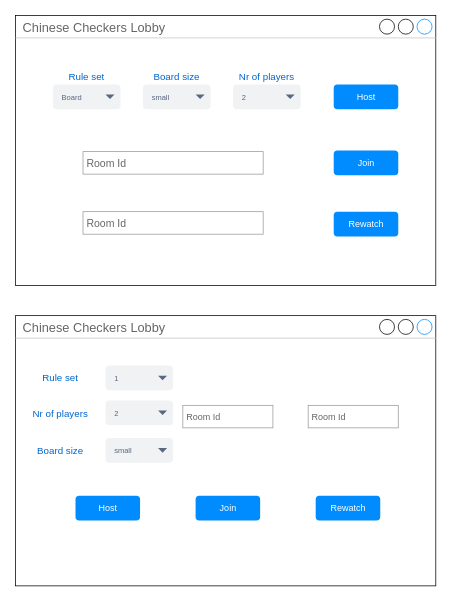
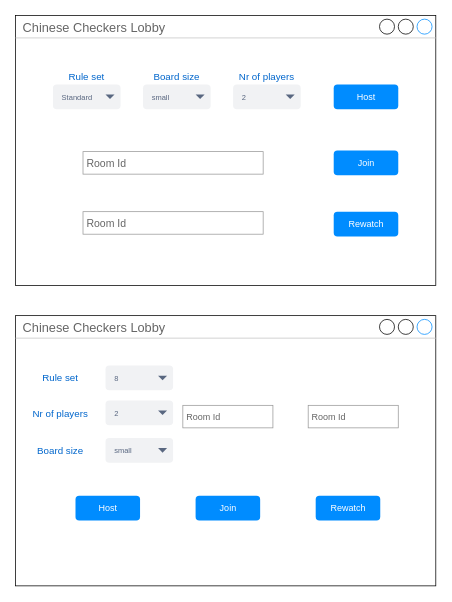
(72, 97) -> (79, 97)
(116, 378) -> (116, 378)
